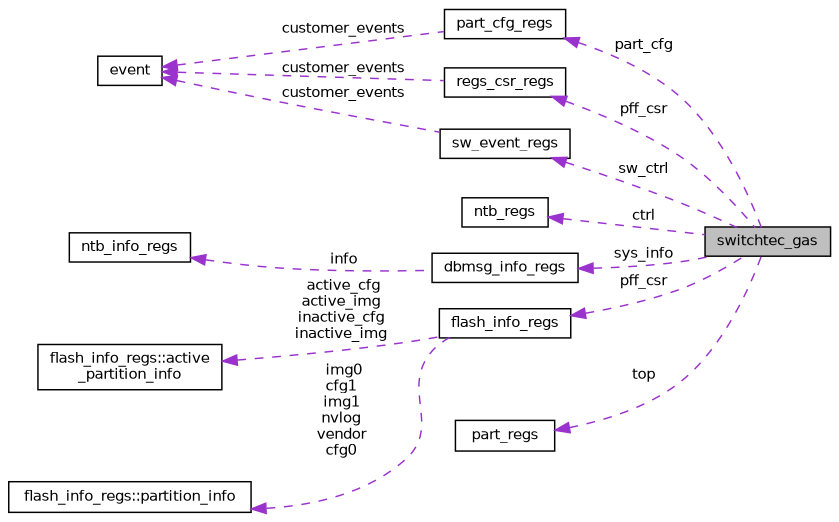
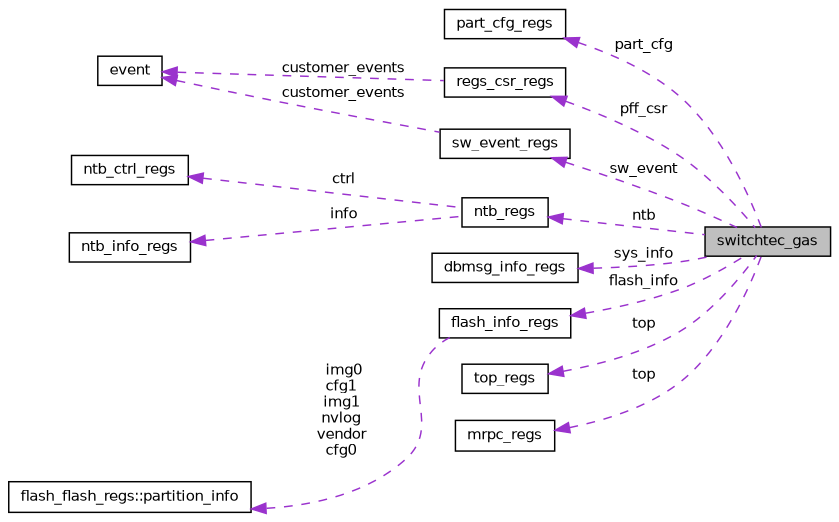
(310, 48) -> none
(642, 169) -> (642, 169)
none -> (130, 170)
(642, 216) -> (642, 216)
(318, 270) -> (334, 228)
(642, 282) -> (642, 282)
(130, 367) -> none
none -> (505, 379)
(505, 436) -> (505, 436)
(130, 497) -> (130, 497)
